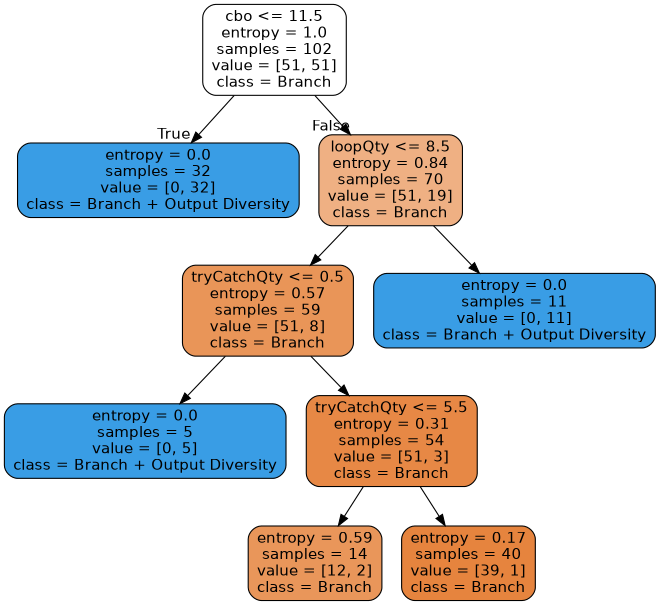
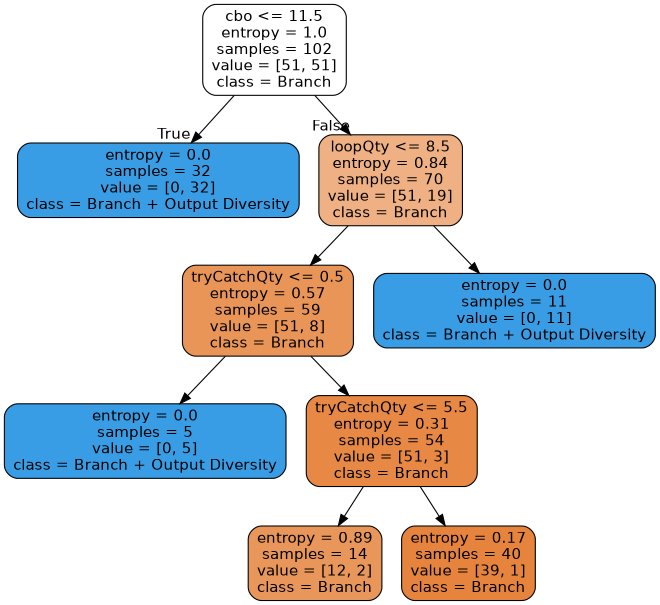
(315, 563) -> (315, 563)
